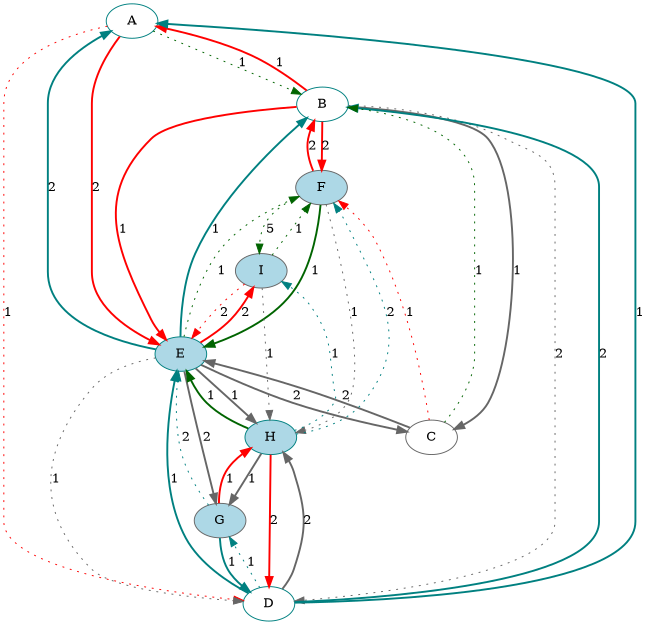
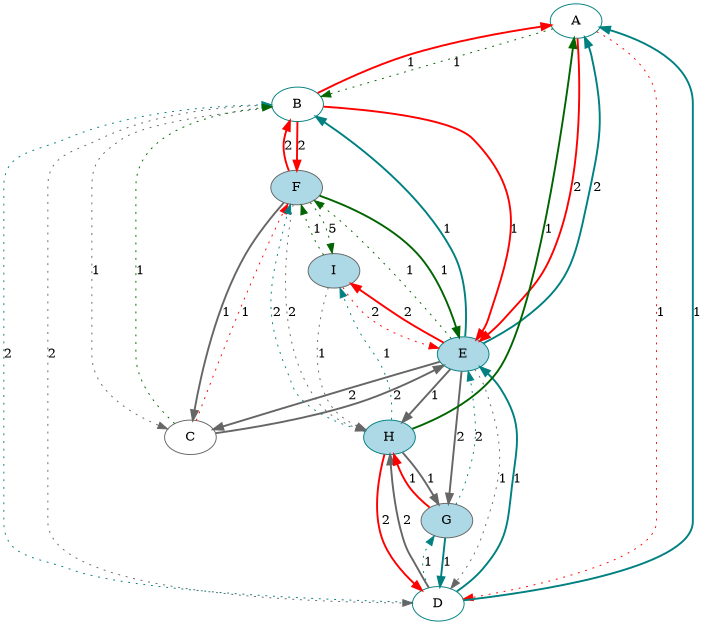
(510, 215) -> (92, 215)
none -> (224, 300)
(355, 312) -> (293, 312)
(599, 386) -> (4, 429)
(215, 410) -> (536, 264)
